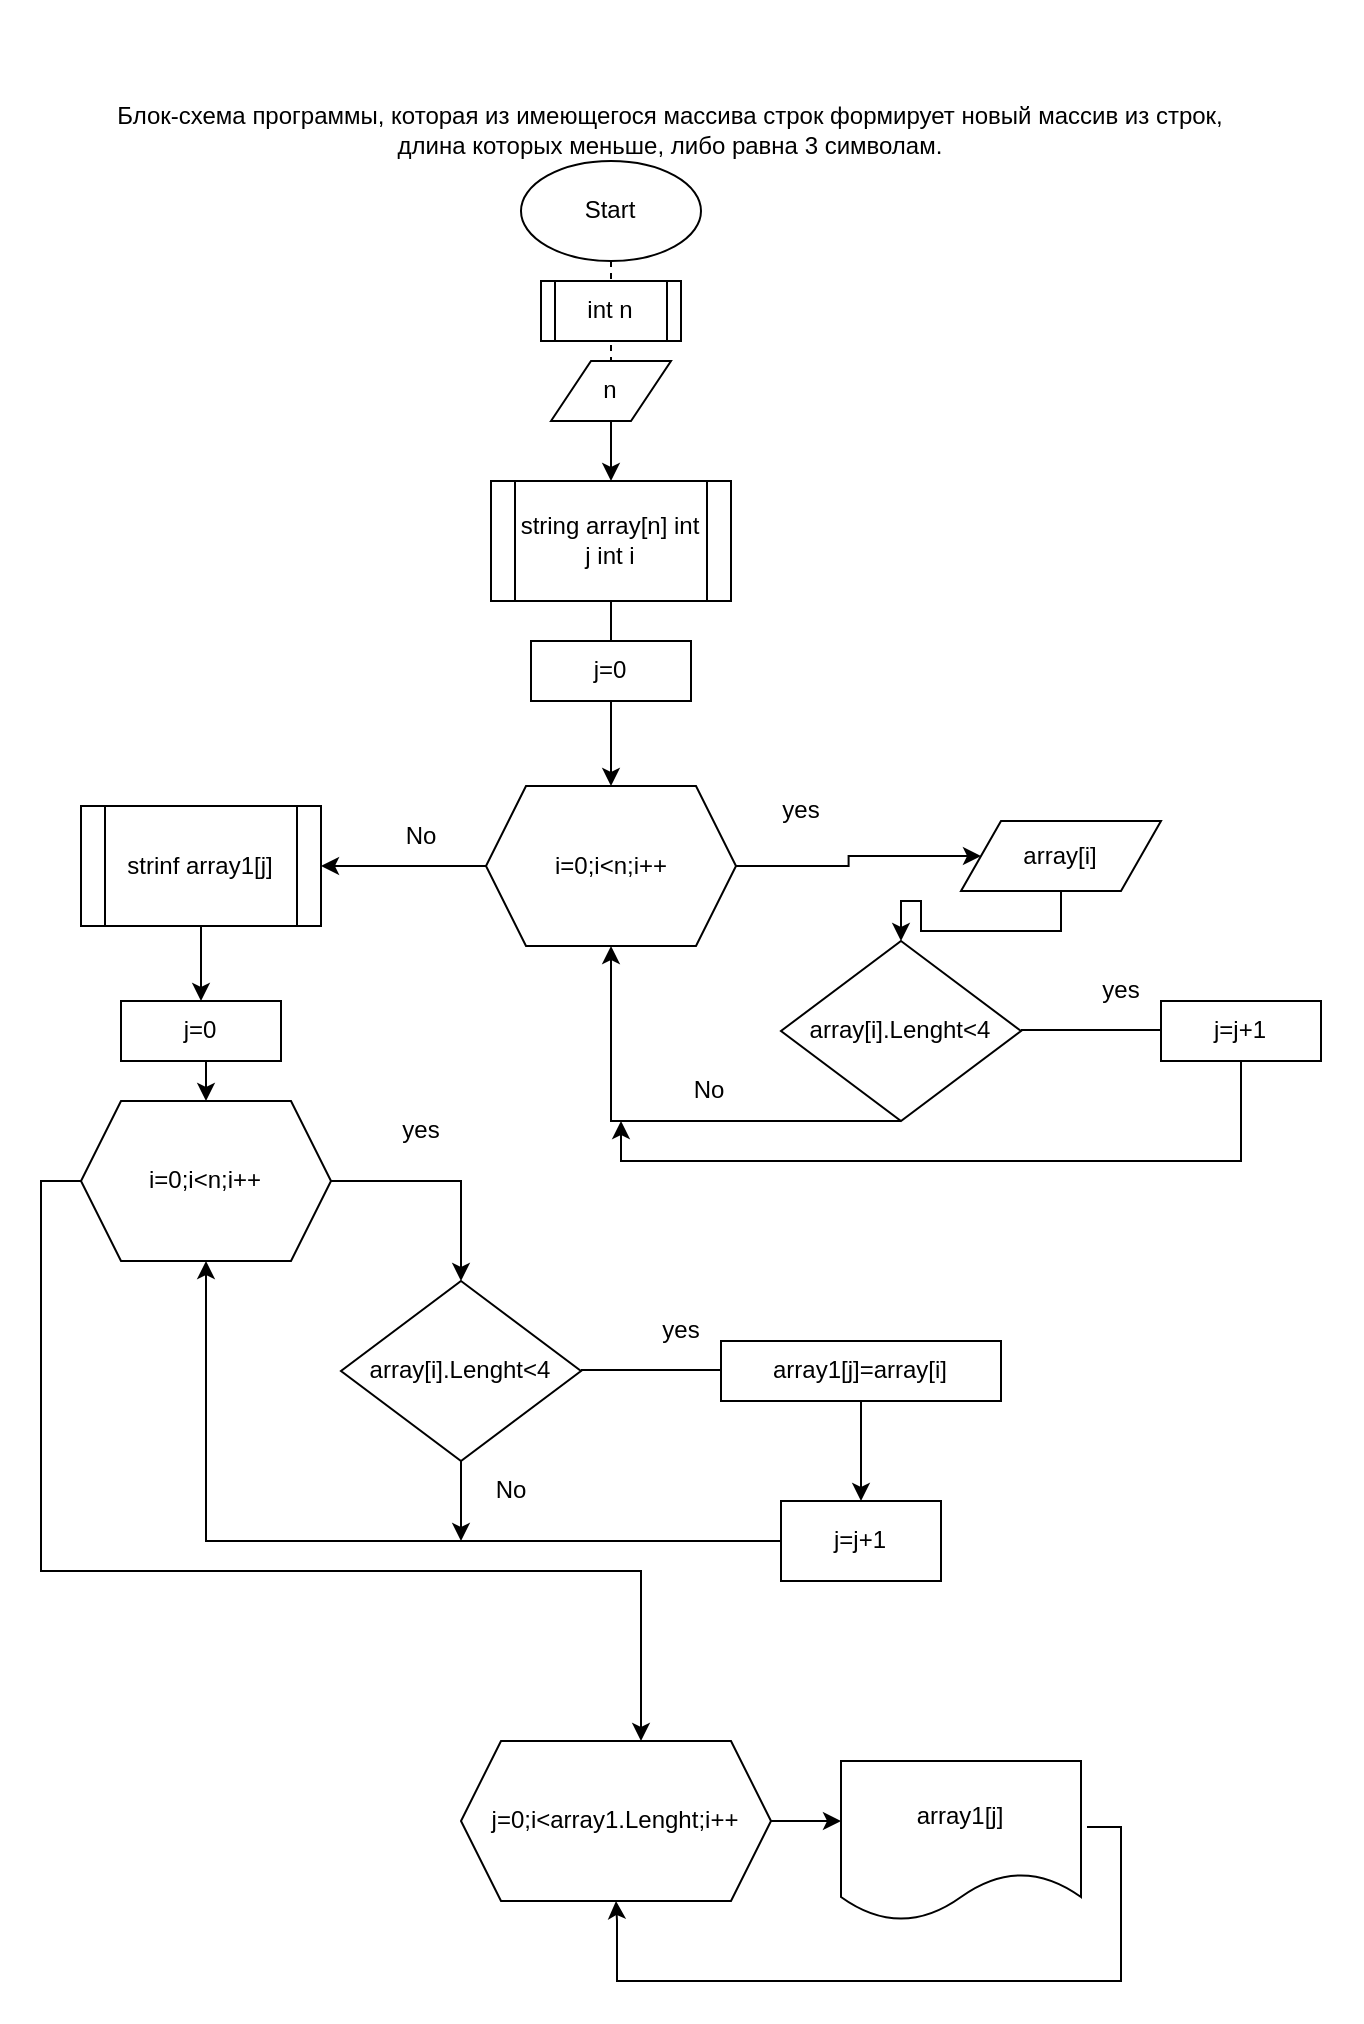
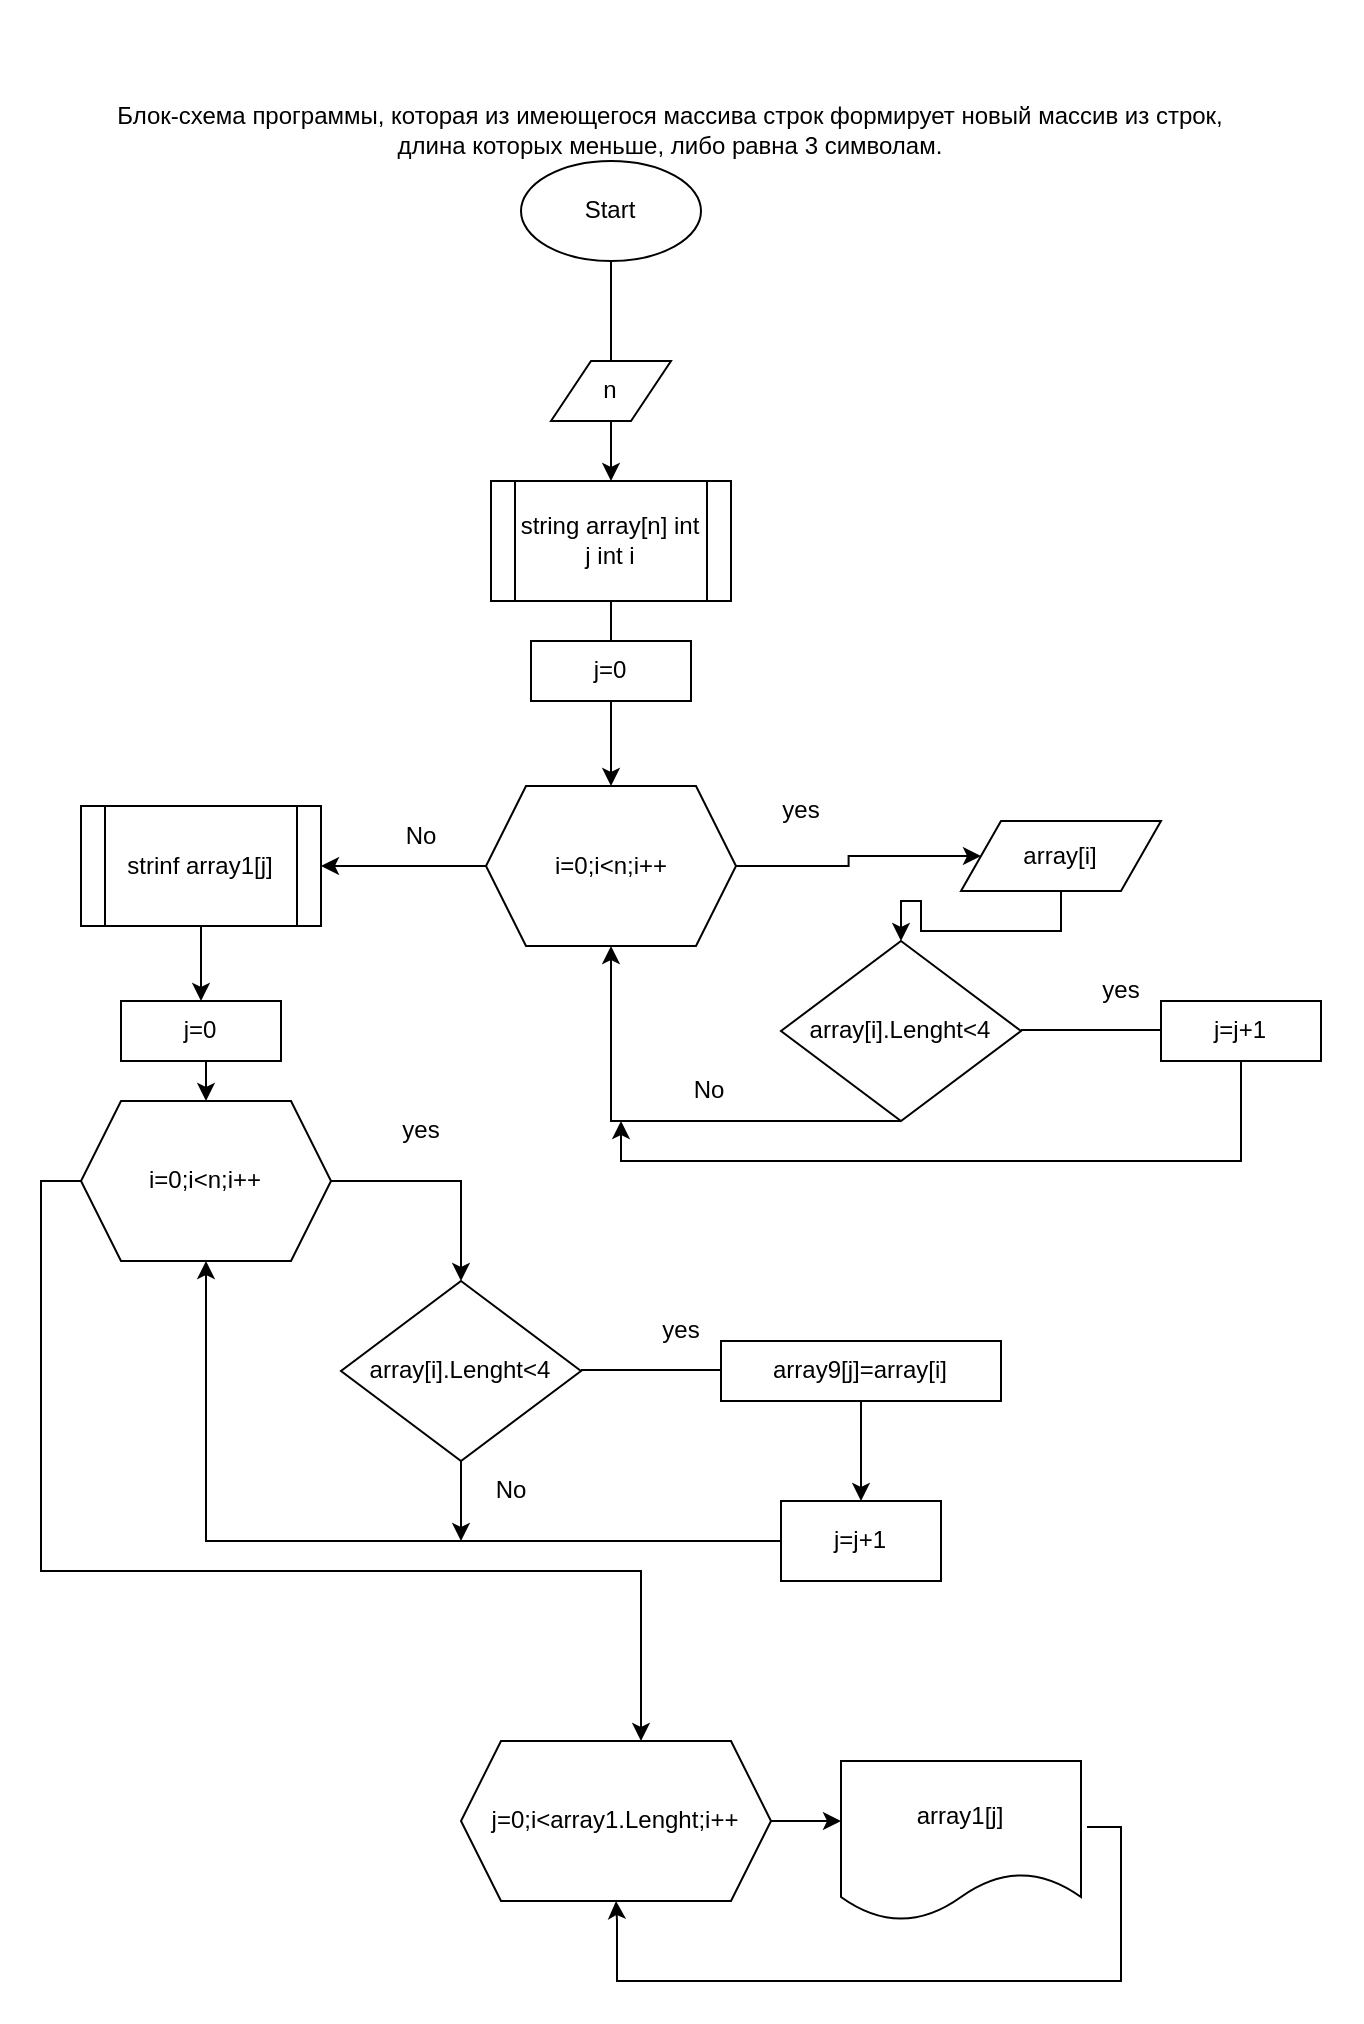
(611, 308) -> (611, 308)
(611, 311) -> none
(861, 1371) -> (861, 1371)
